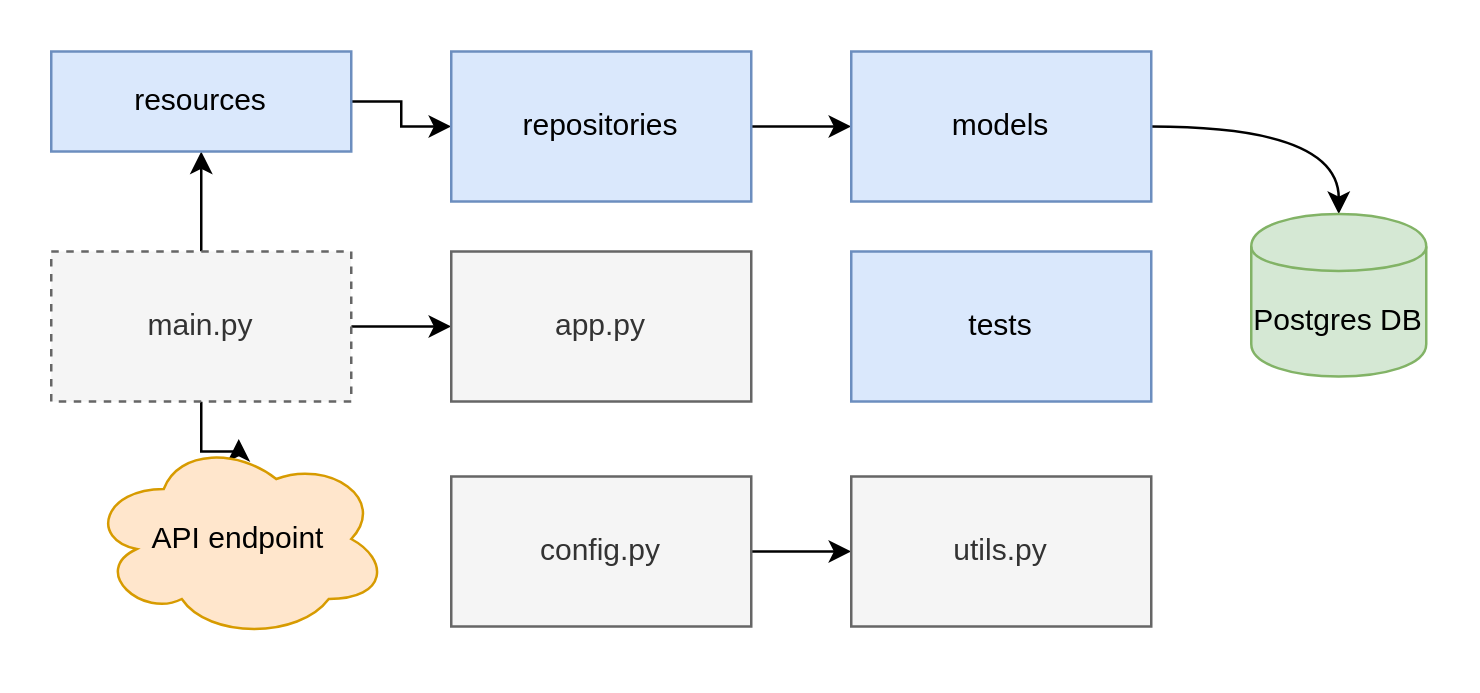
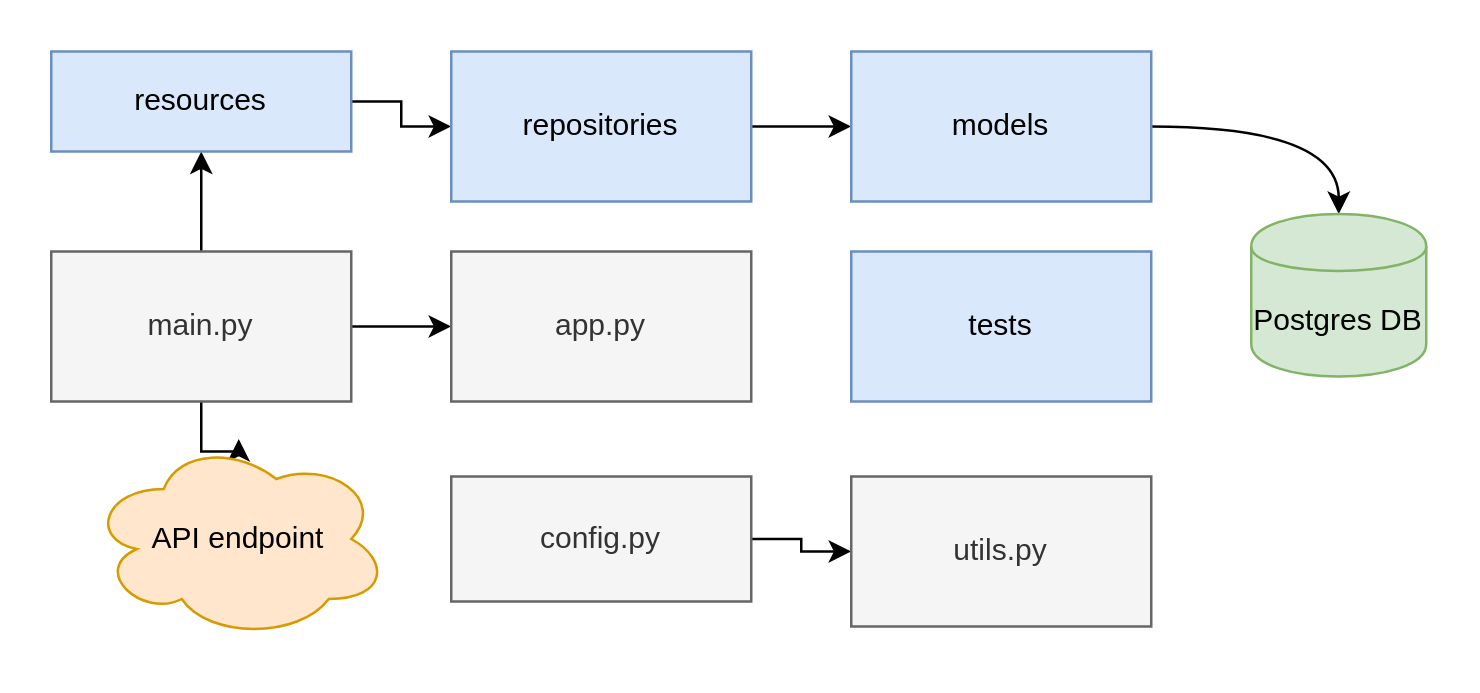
(201, 326) -> (201, 326)
(601, 551) -> (601, 539)
